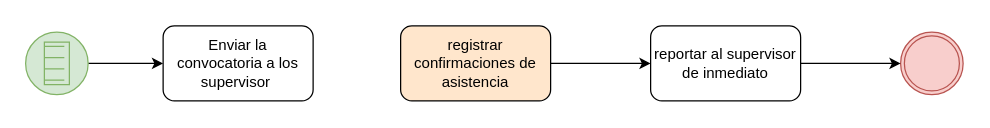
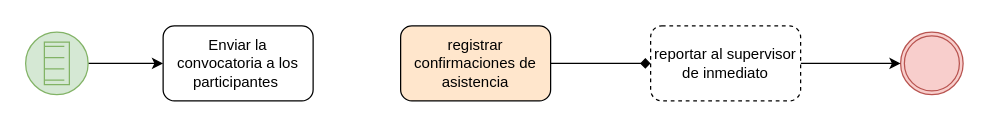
(238, 63) -> (238, 63)
(641, 63) -> (640, 63)
(726, 63) -> (726, 63)
